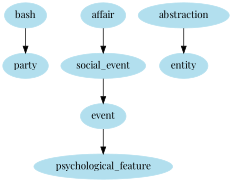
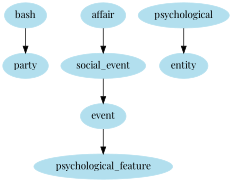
(184, 15) -> (184, 15)
